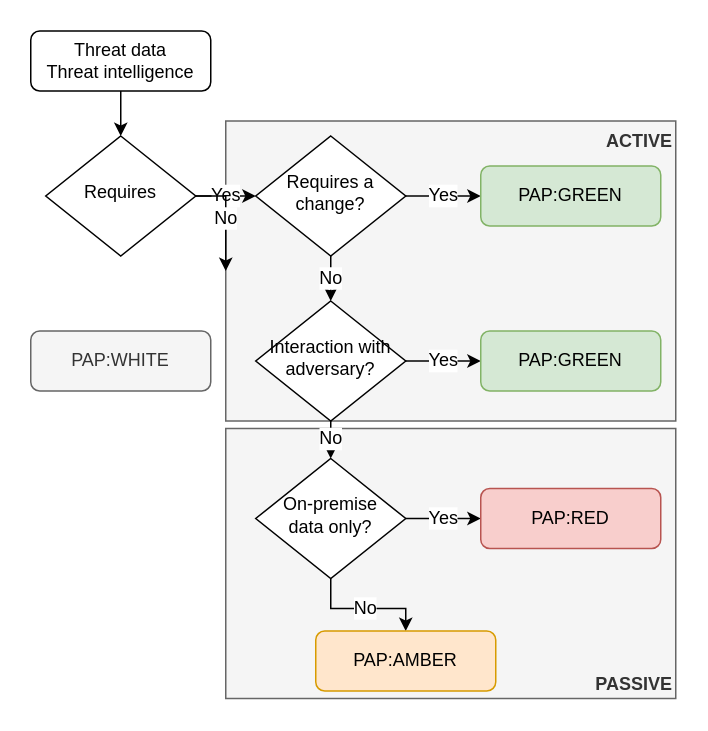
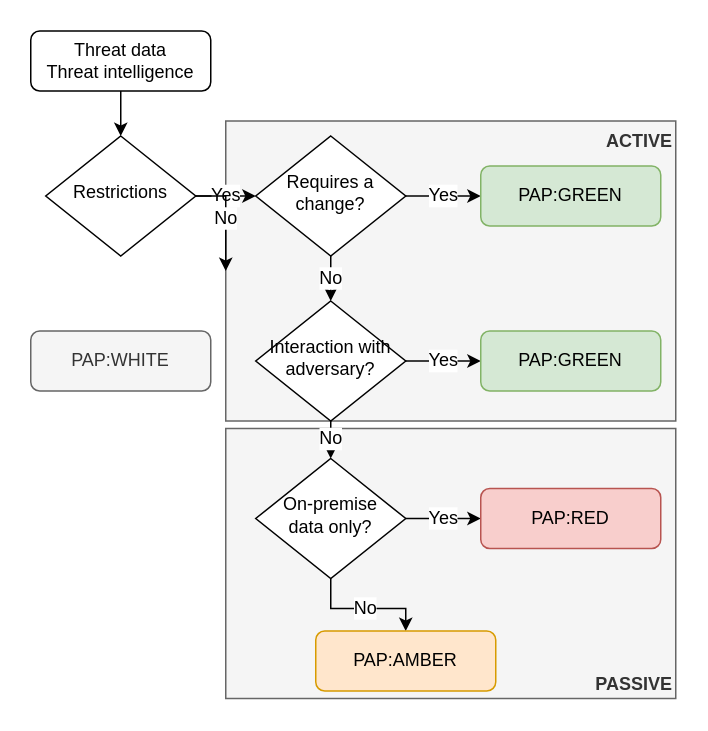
(121, 193) -> (121, 193)
